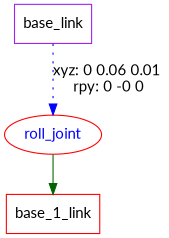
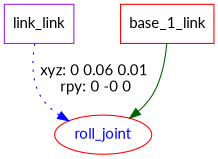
(53, 24) -> (39, 24)
(53, 169) -> (159, 81)
